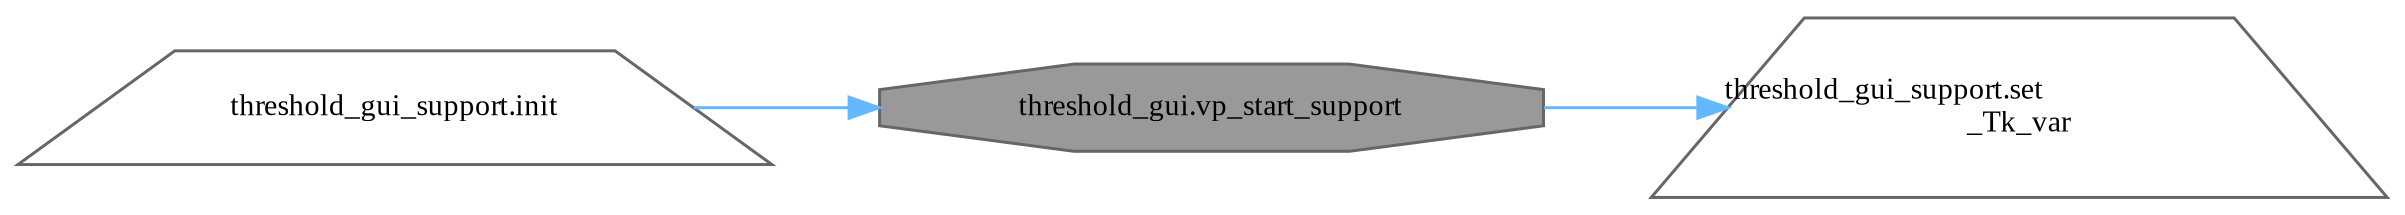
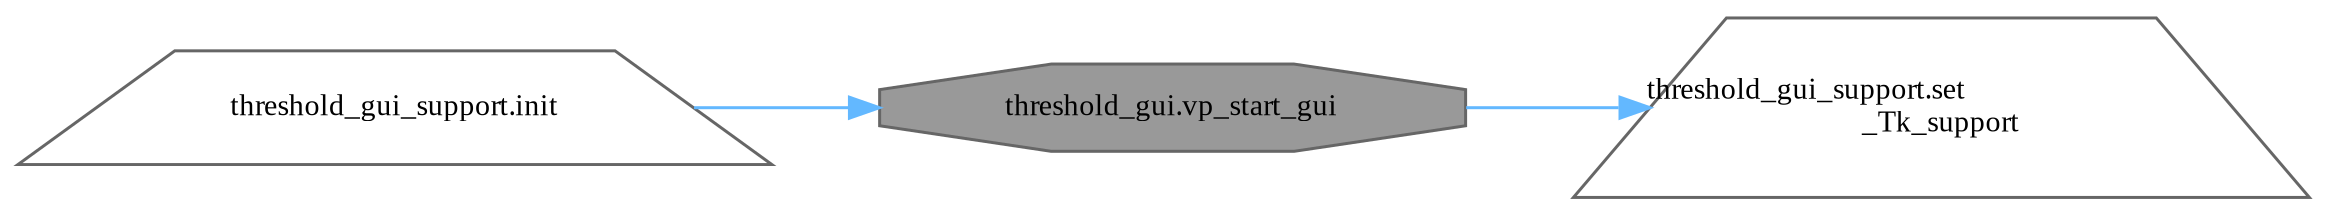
(1212, 108) -> (1173, 108)
(2019, 108) -> (1941, 108)
